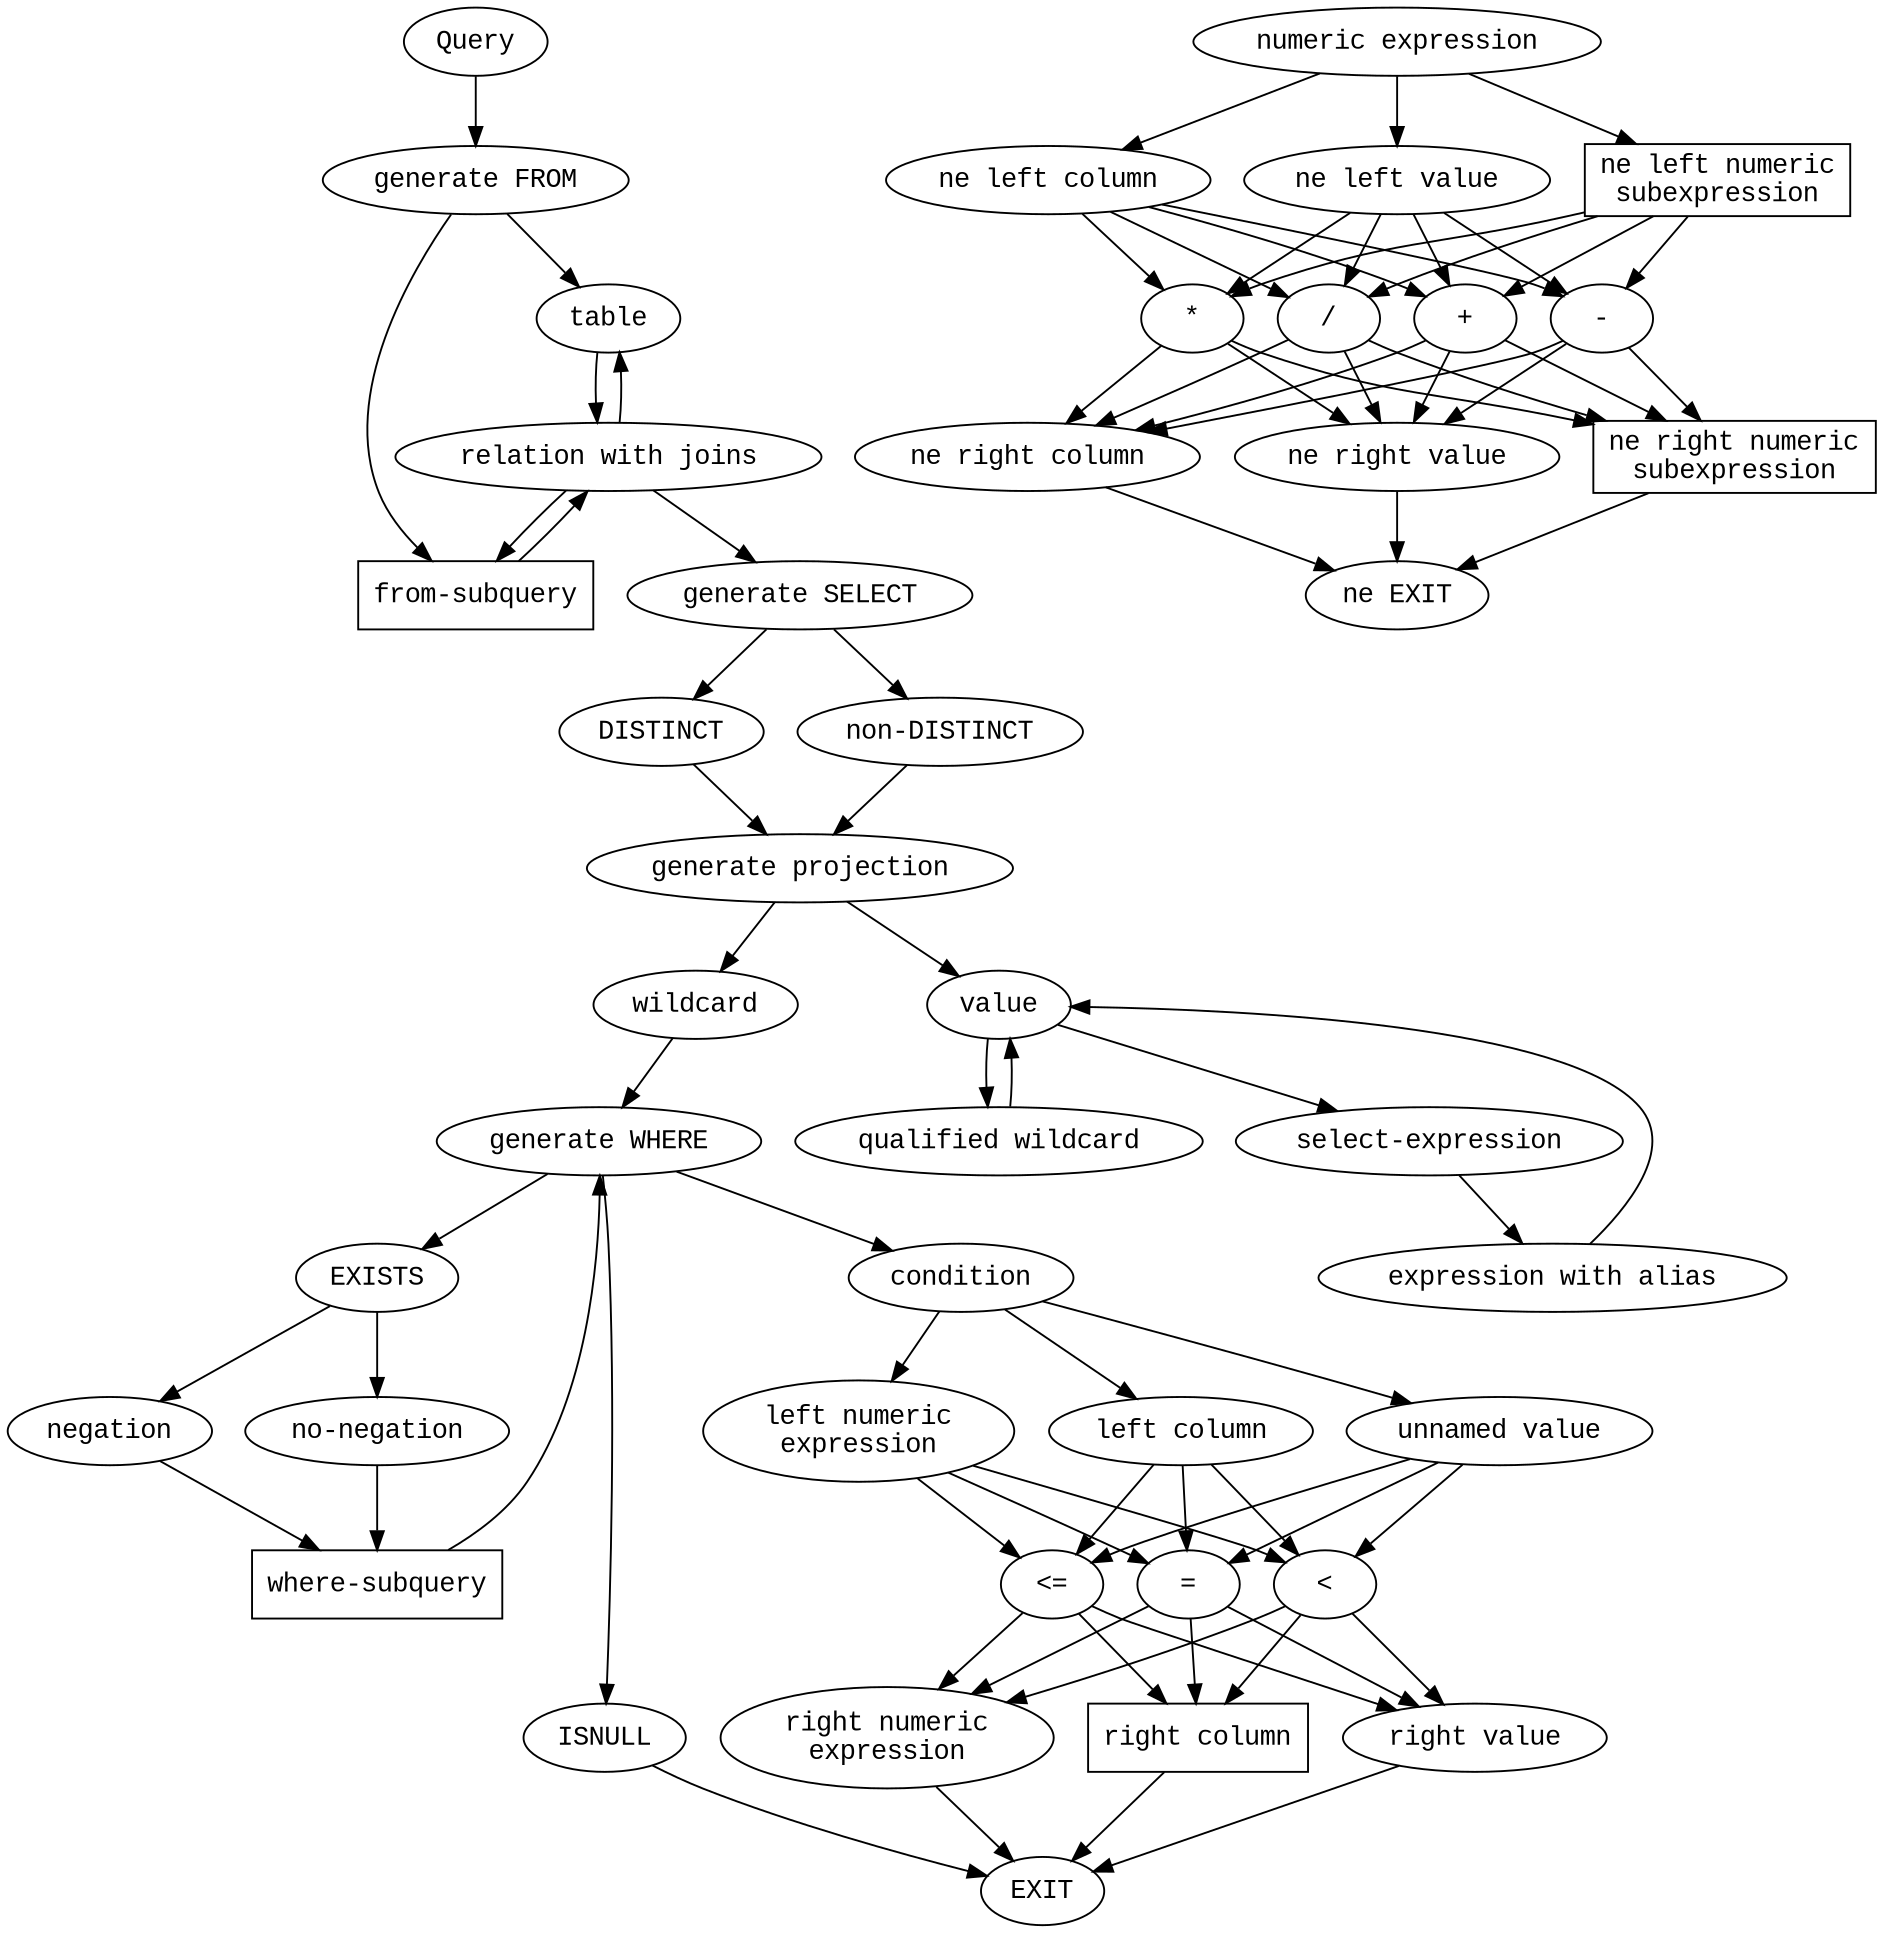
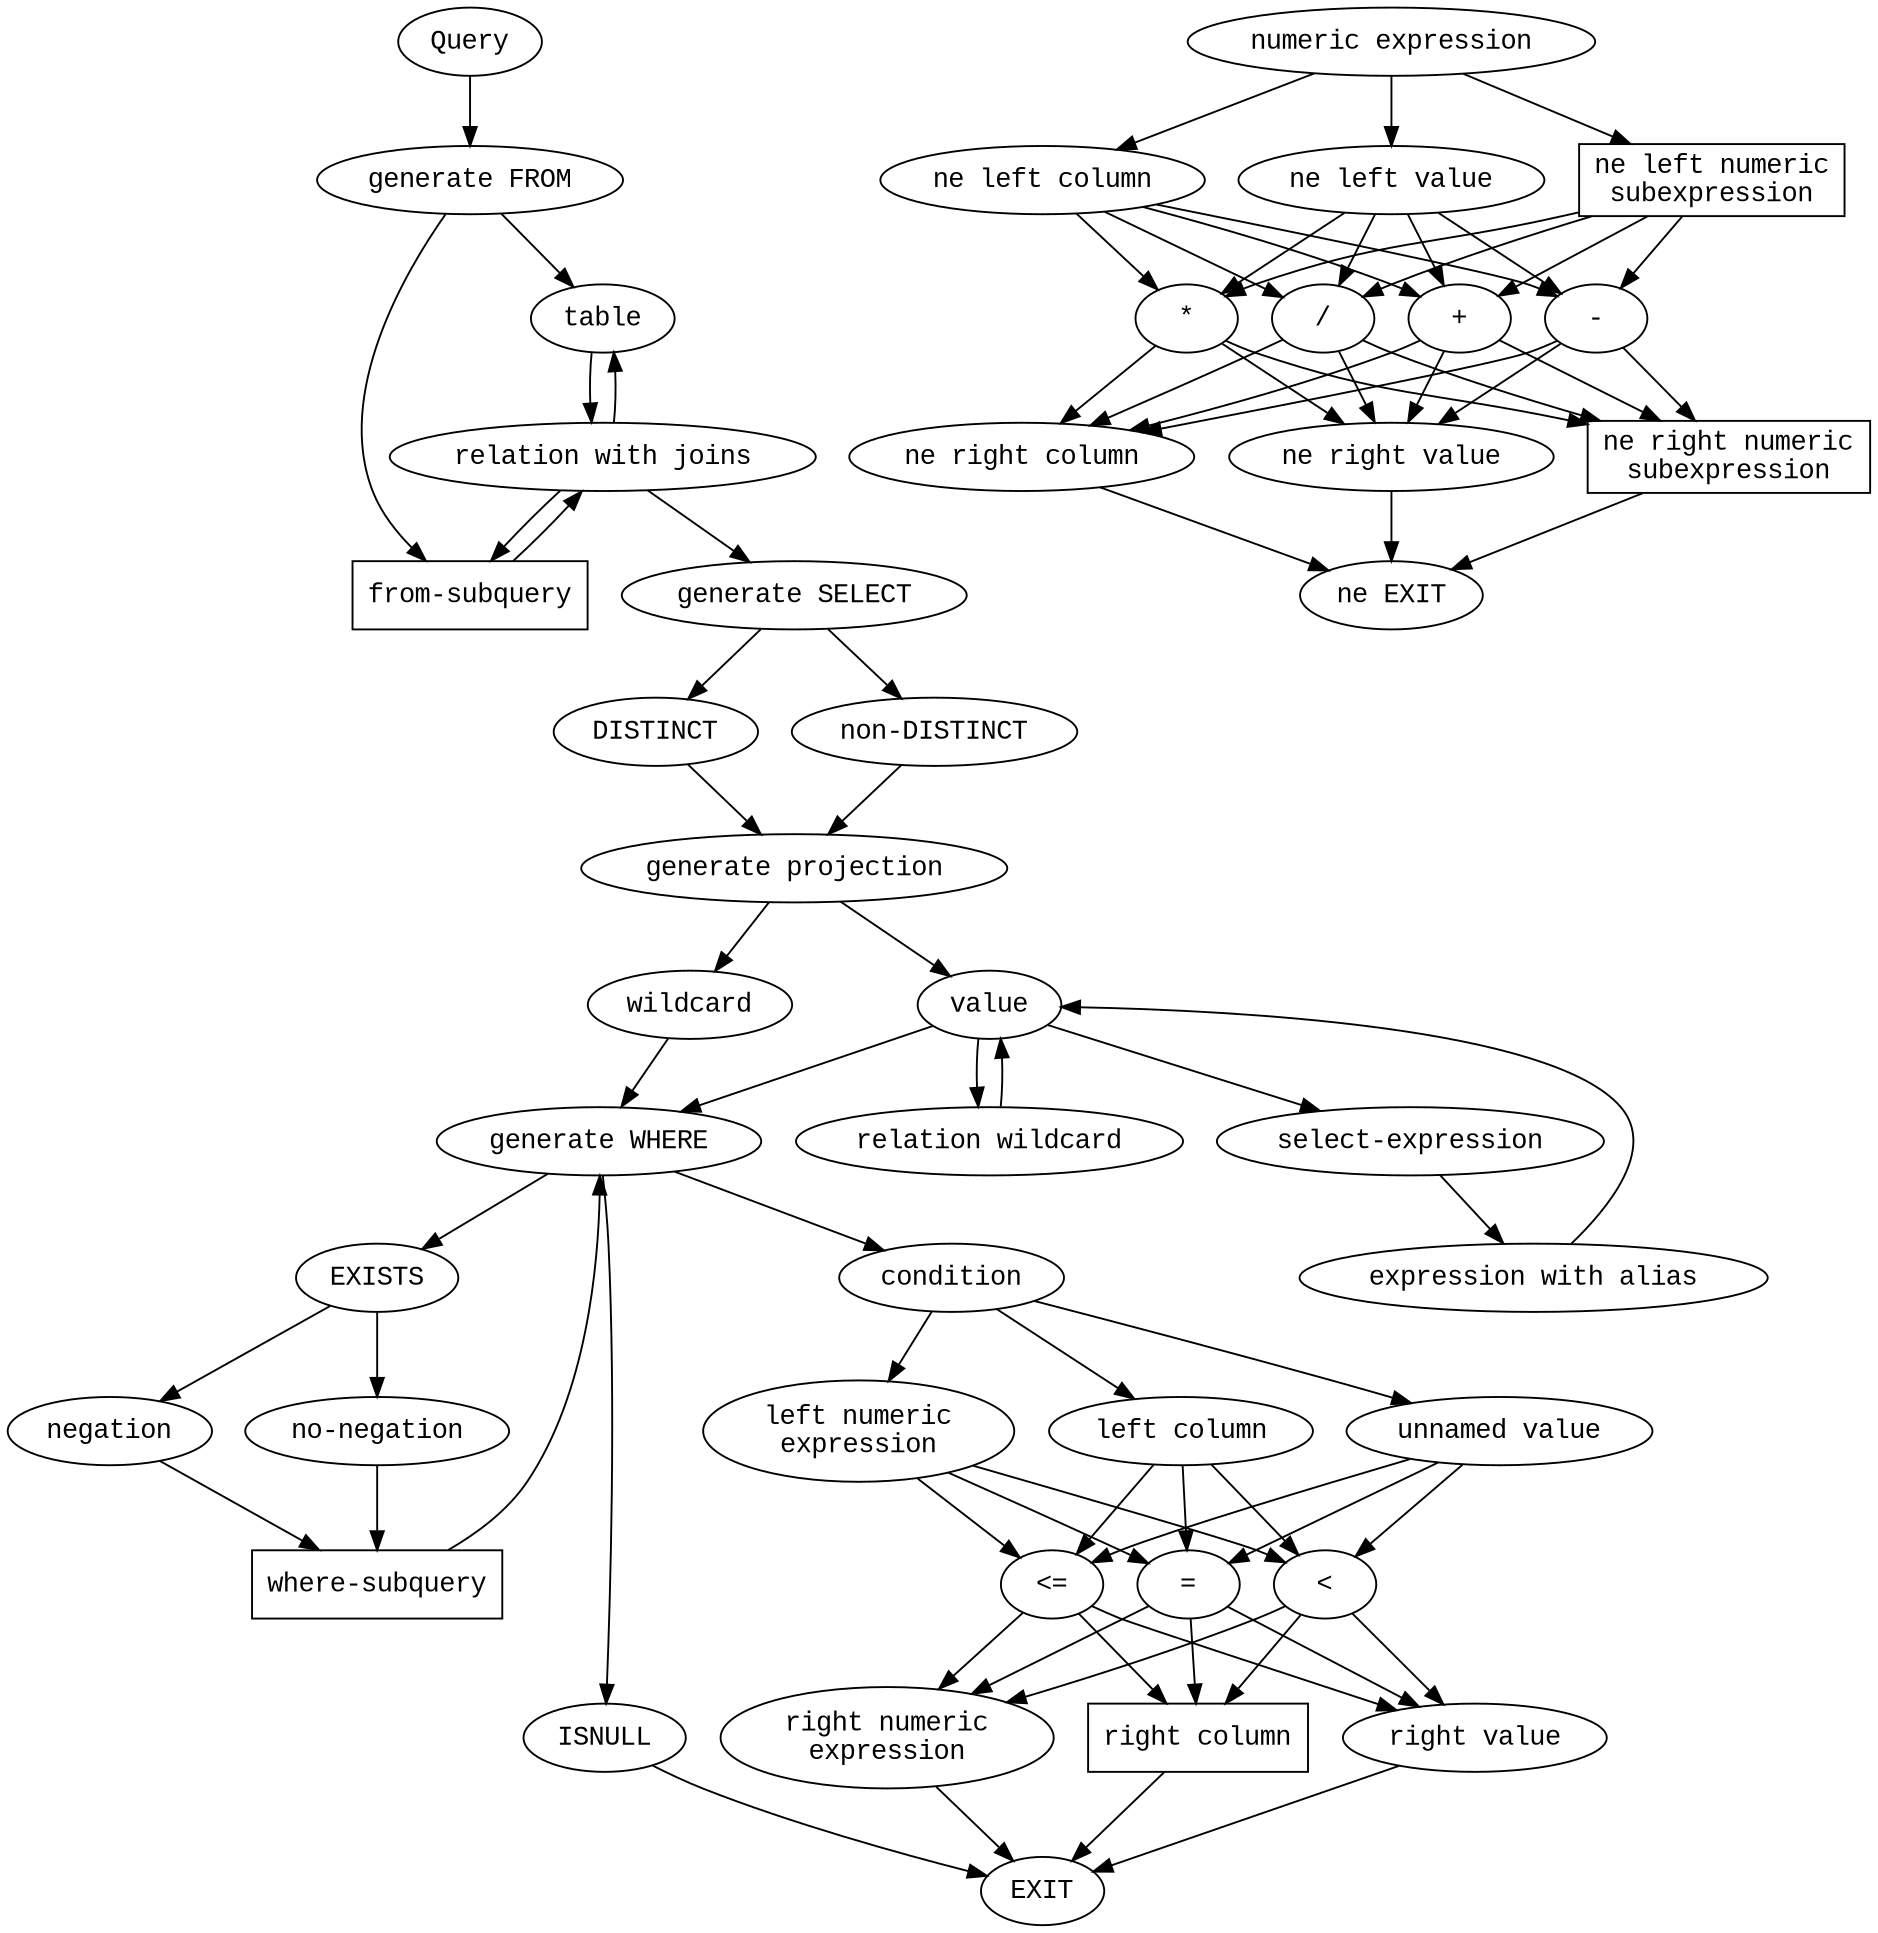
none -> (816, 1066)
(999, 1141) -> (990, 1141)
